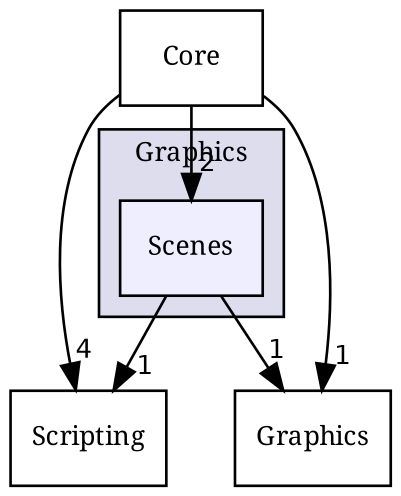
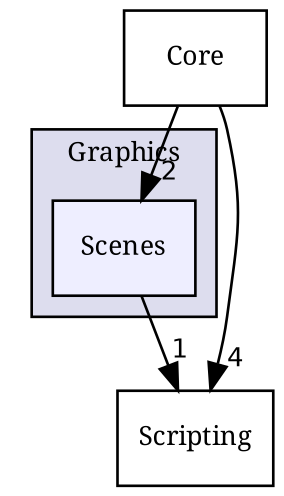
(313, 438) -> none
